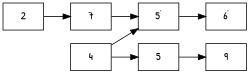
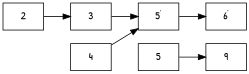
(91, 17) -> (91, 17)
(121, 57) -> none
